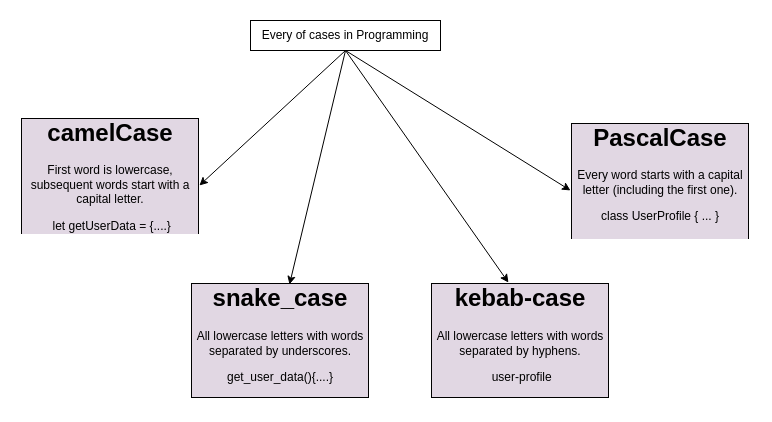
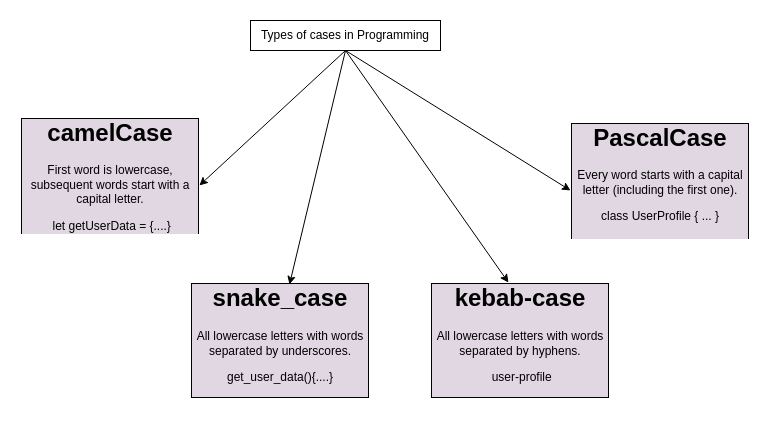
(346, 36) -> (346, 36)
